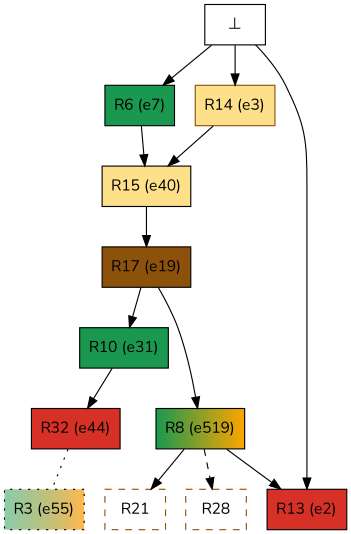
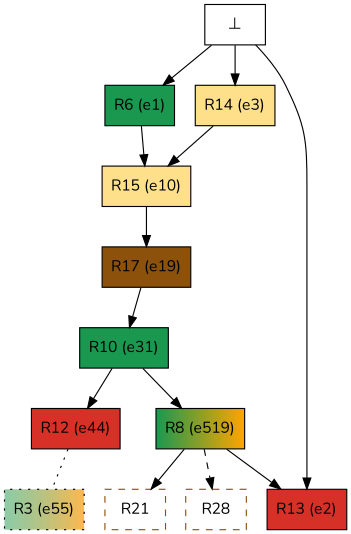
(140, 105) -> (140, 105)
(235, 105) -> (235, 105)
(146, 186) -> (146, 186)
(182, 340) -> (158, 384)
(76, 429) -> (76, 429)
